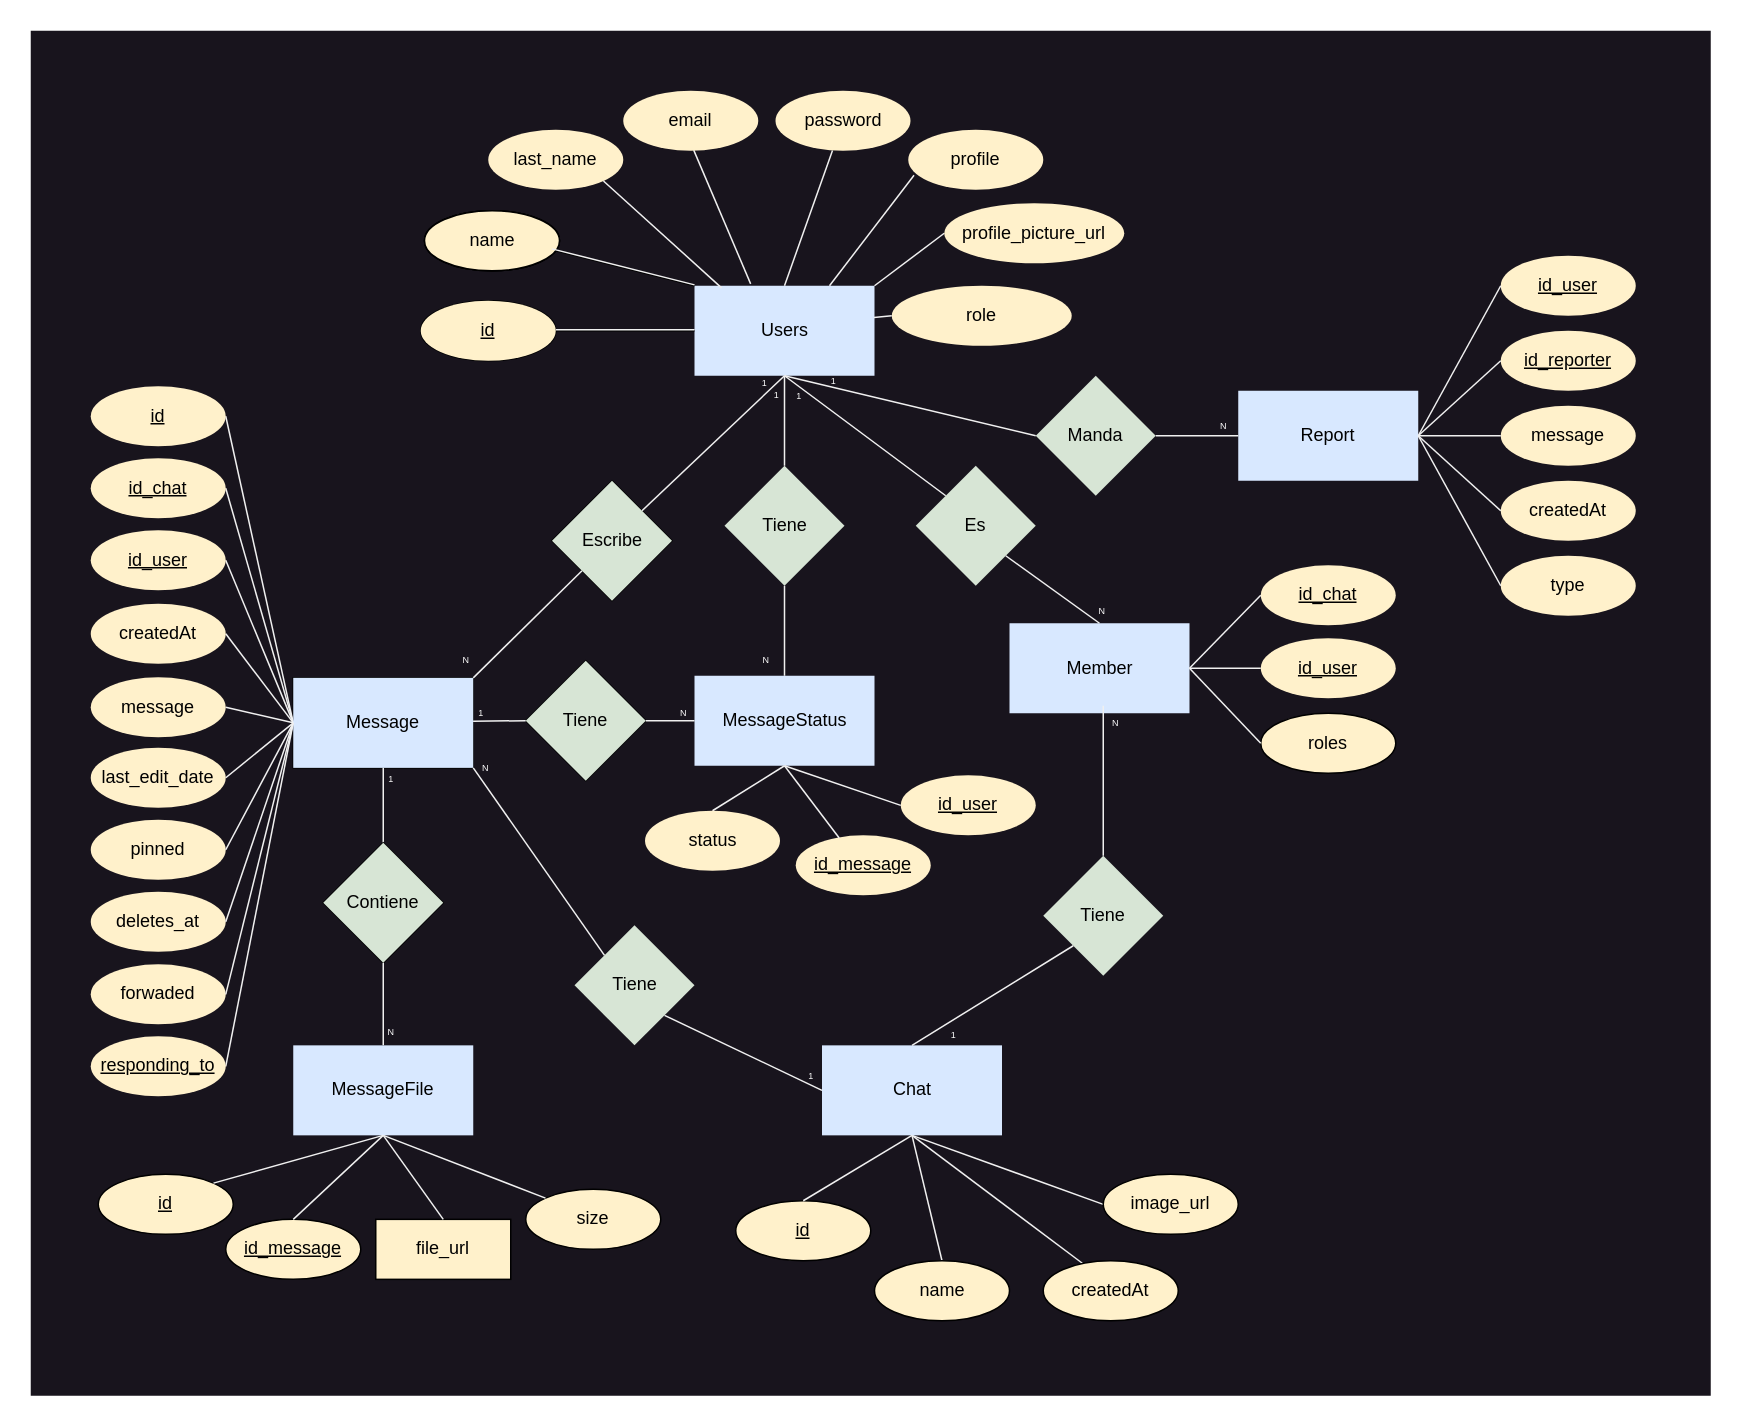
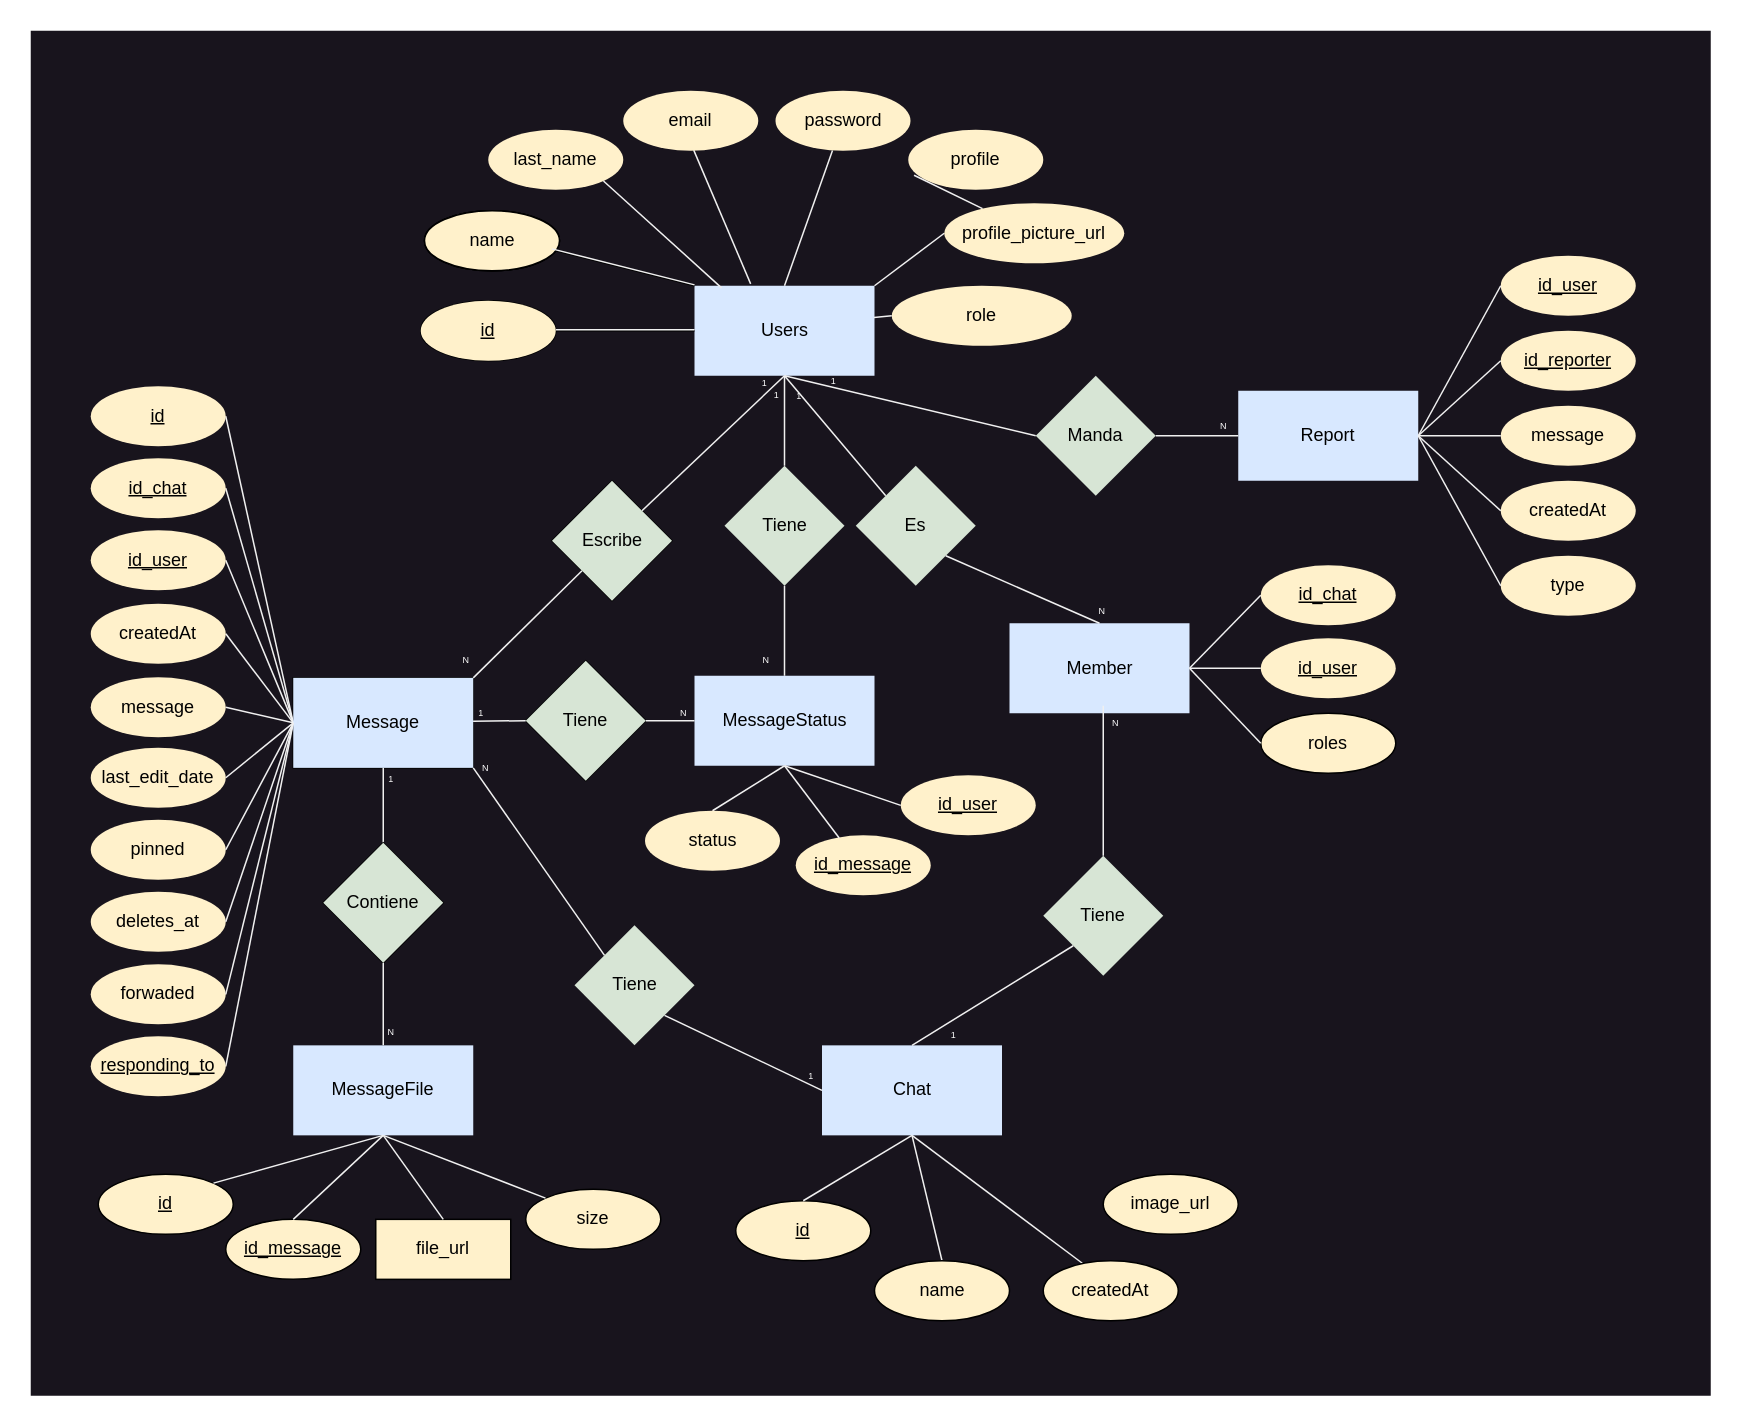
(872, 230) -> (948, 192)
(976, 526) -> (916, 526)
(1010, 1171) -> none
